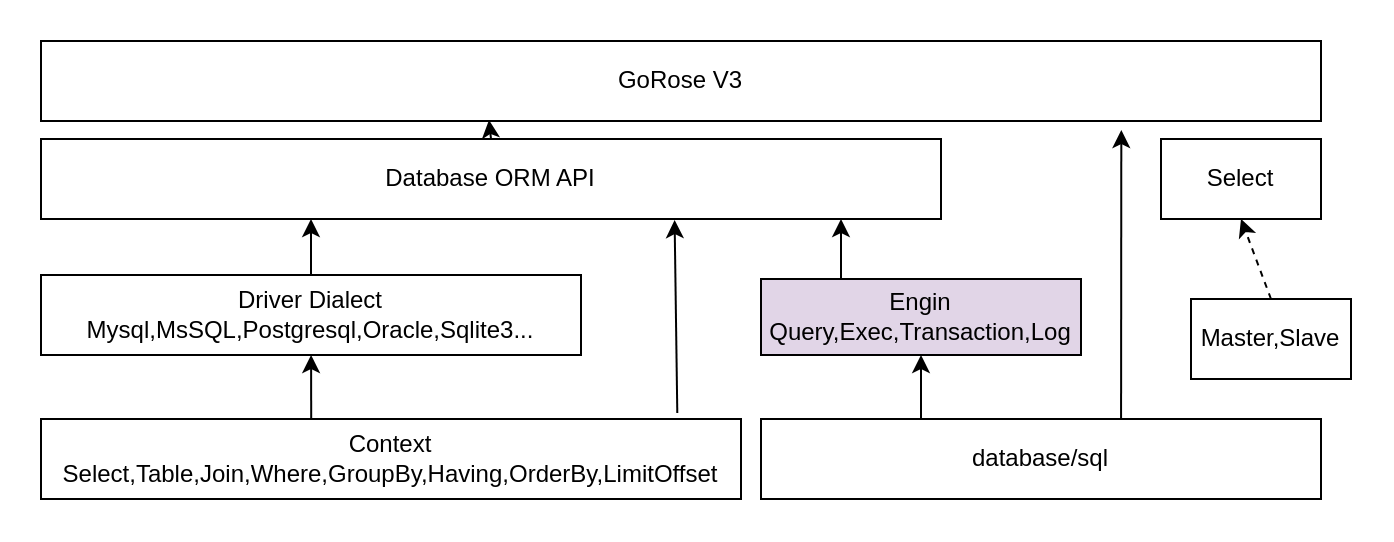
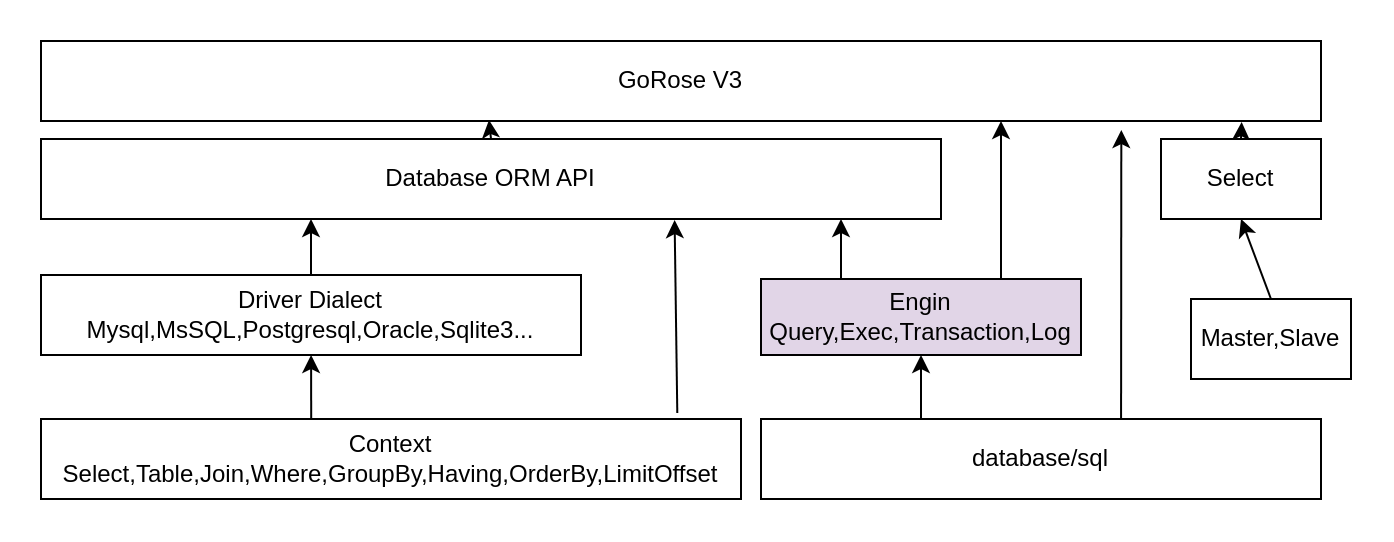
none -> (1241, 137)
none -> (1001, 207)
(1258, 263) -> (1258, 263)
